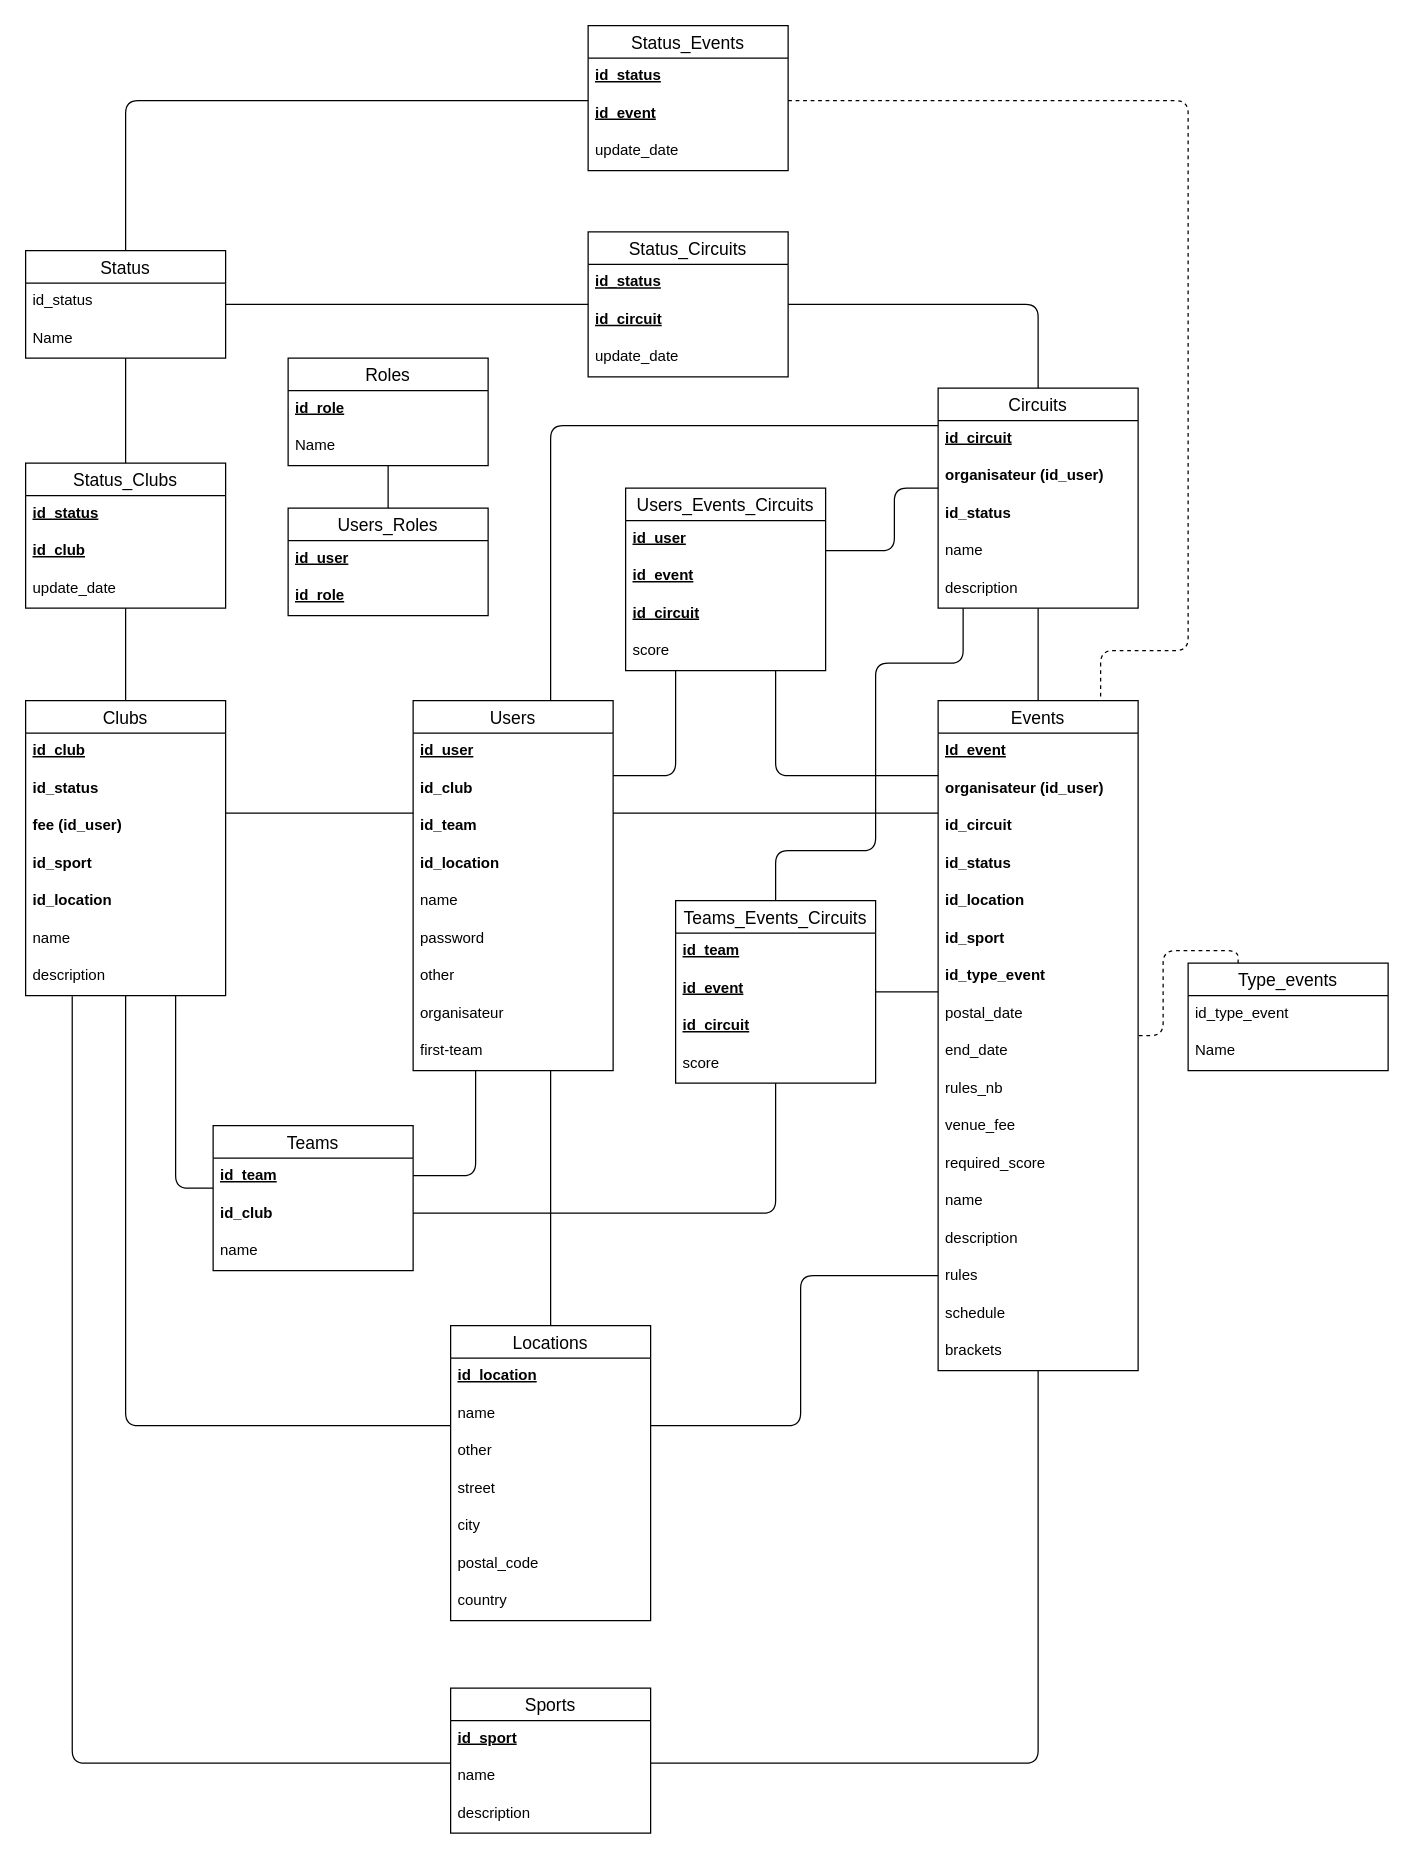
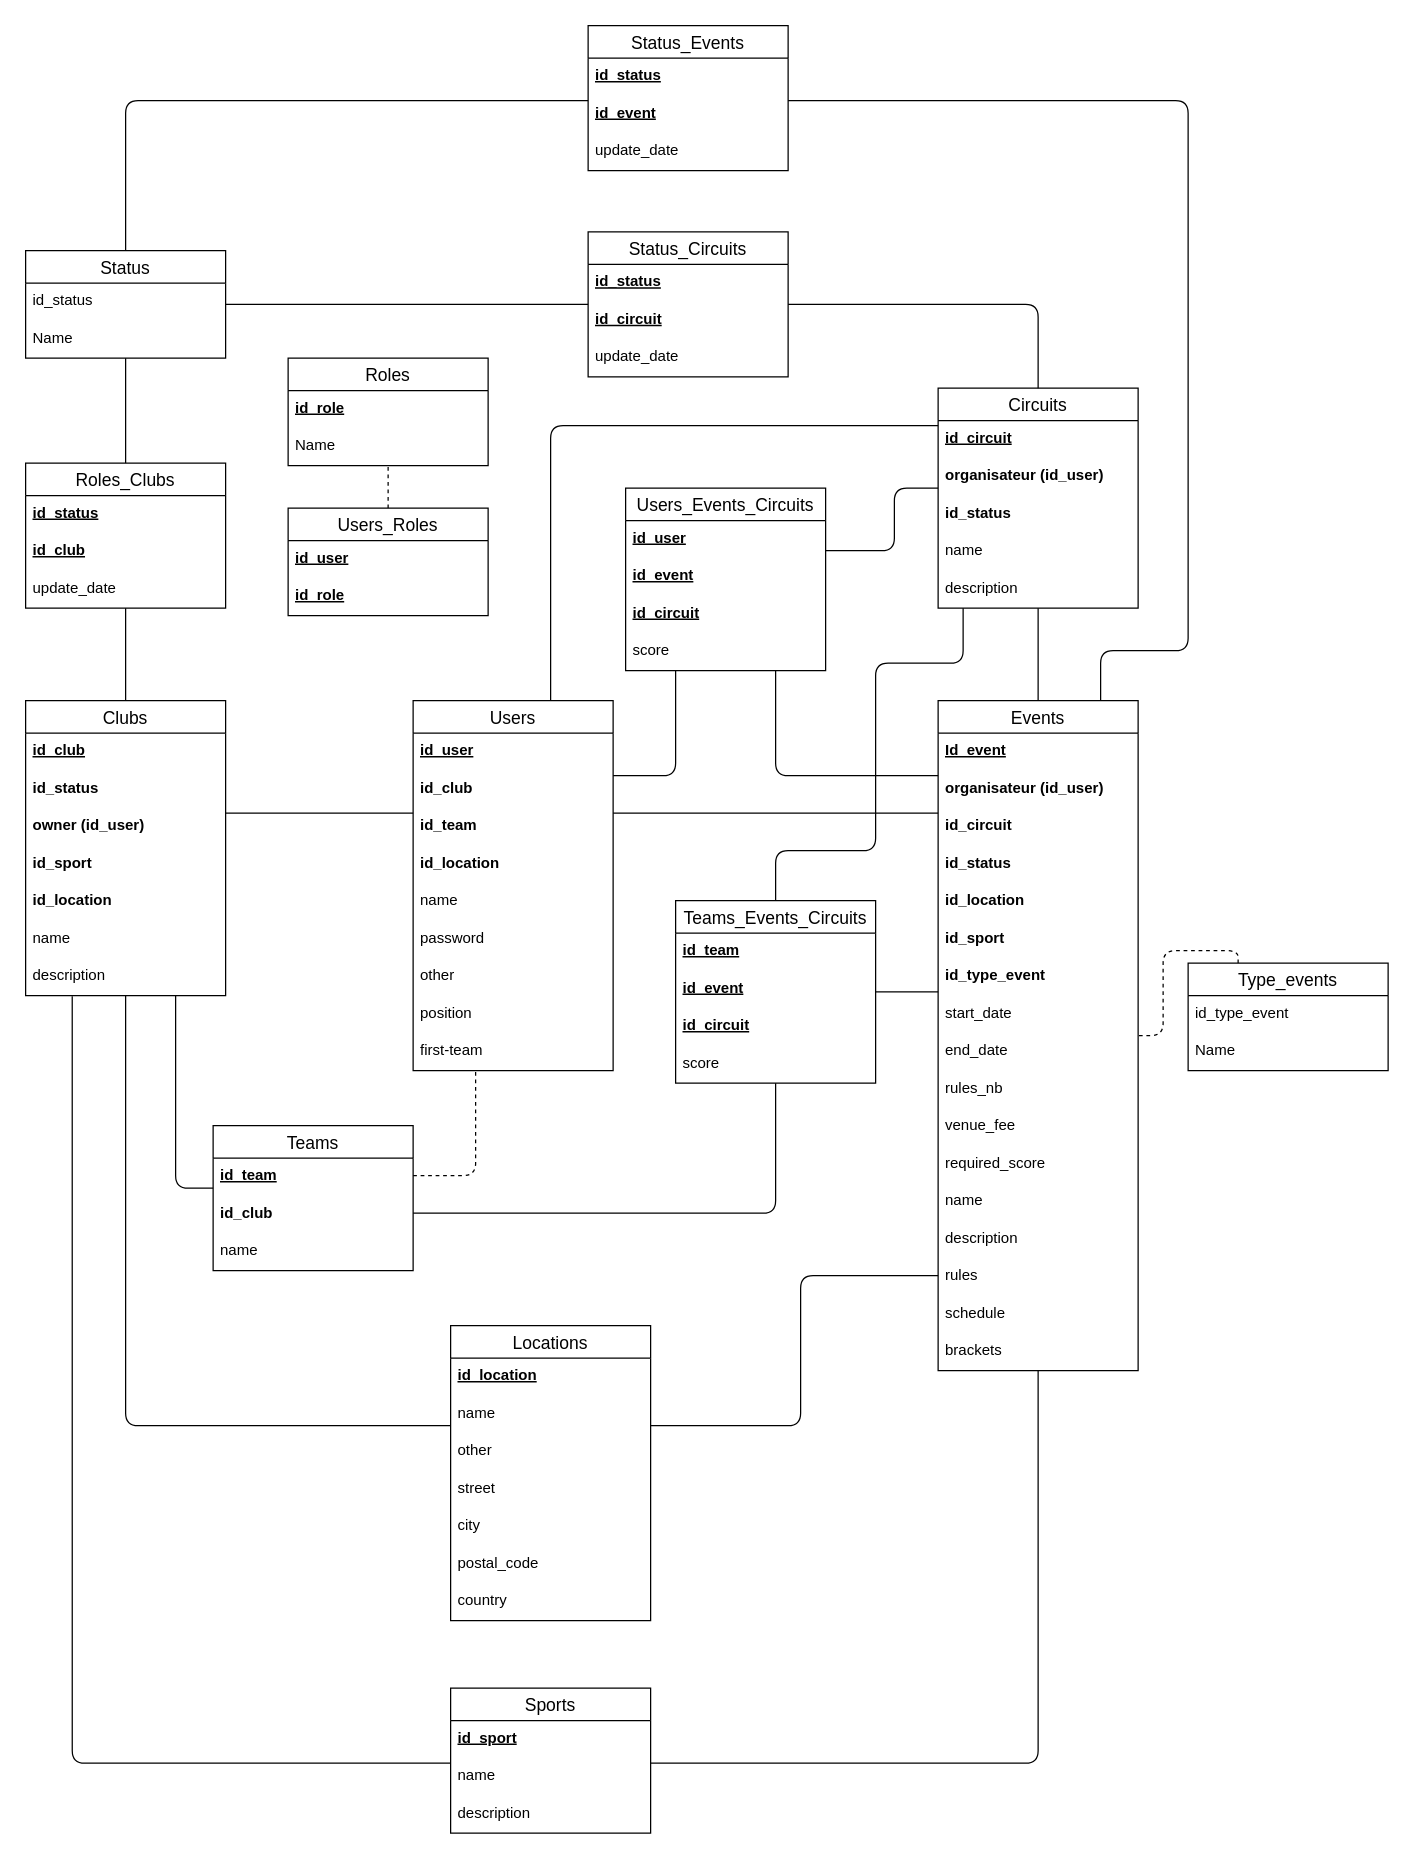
(1188, 239) -> (1188, 239)
(125, 480) -> (125, 480)
(388, 487) -> (388, 487)
(83, 825) -> (92, 825)
(468, 1013) -> (450, 1013)
(989, 1013) -> (987, 1013)
(476, 1149) -> (476, 1149)
(551, 1198) -> none
